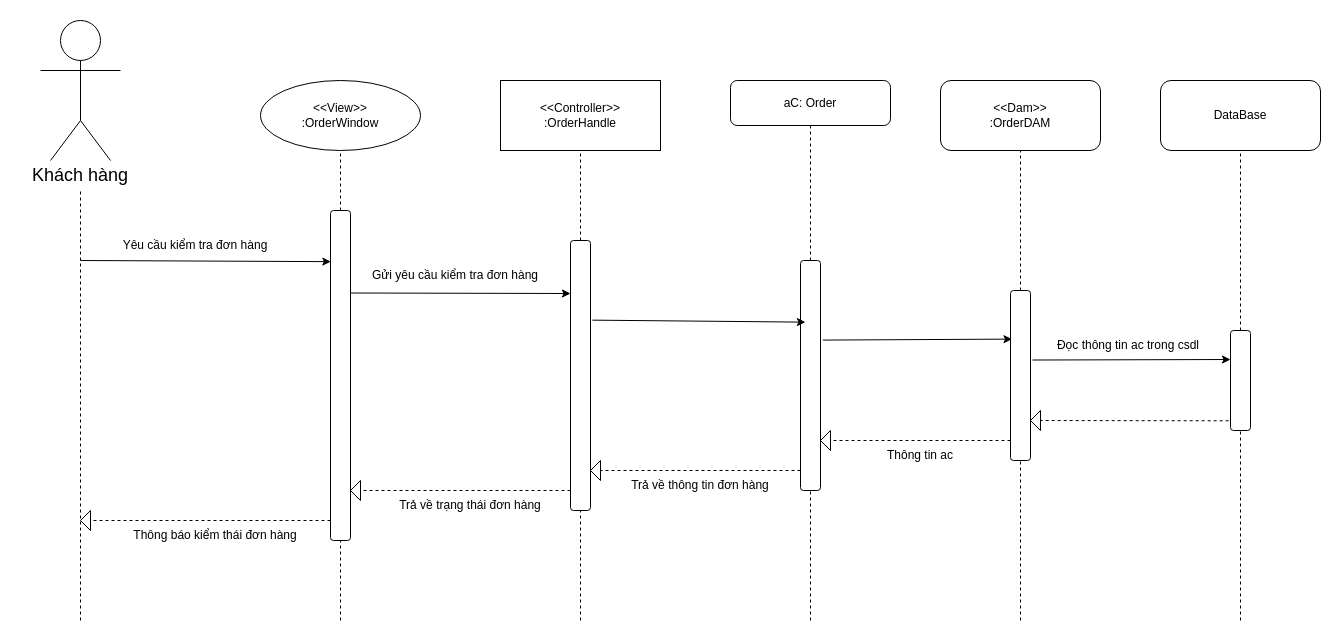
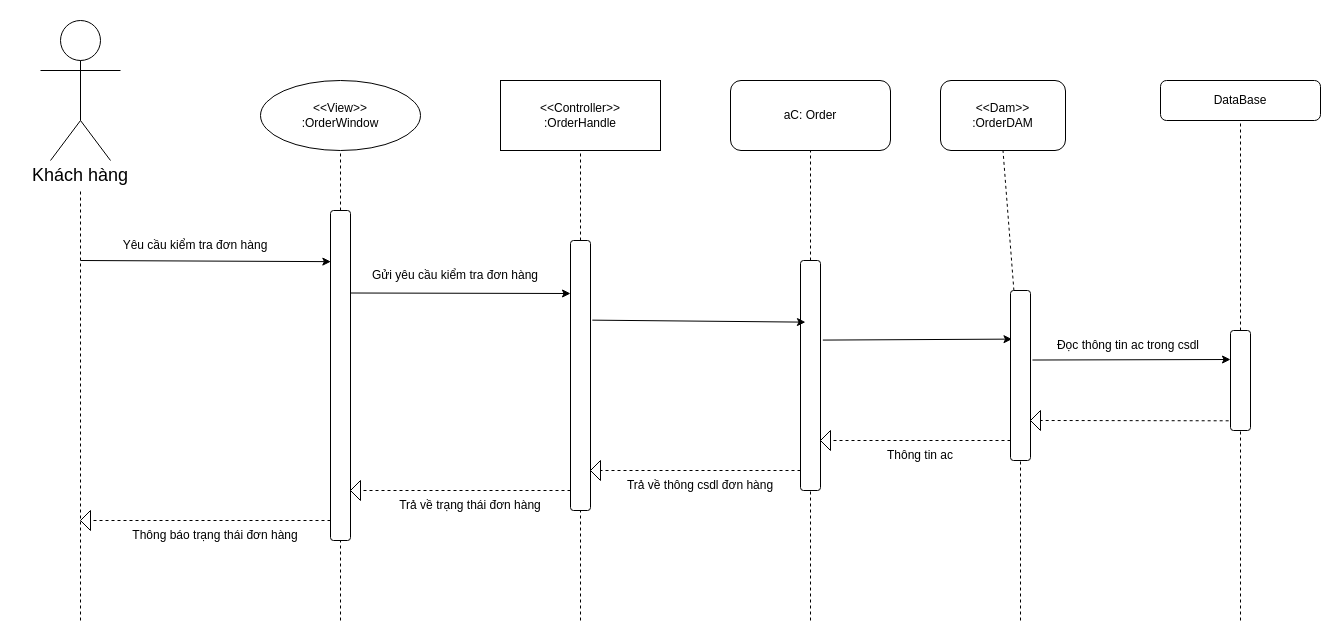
(811, 103) -> (811, 116)
(1021, 116) -> (1003, 116)
(1241, 116) -> (1241, 101)
(701, 486) -> (701, 486)
(216, 536) -> (216, 536)
